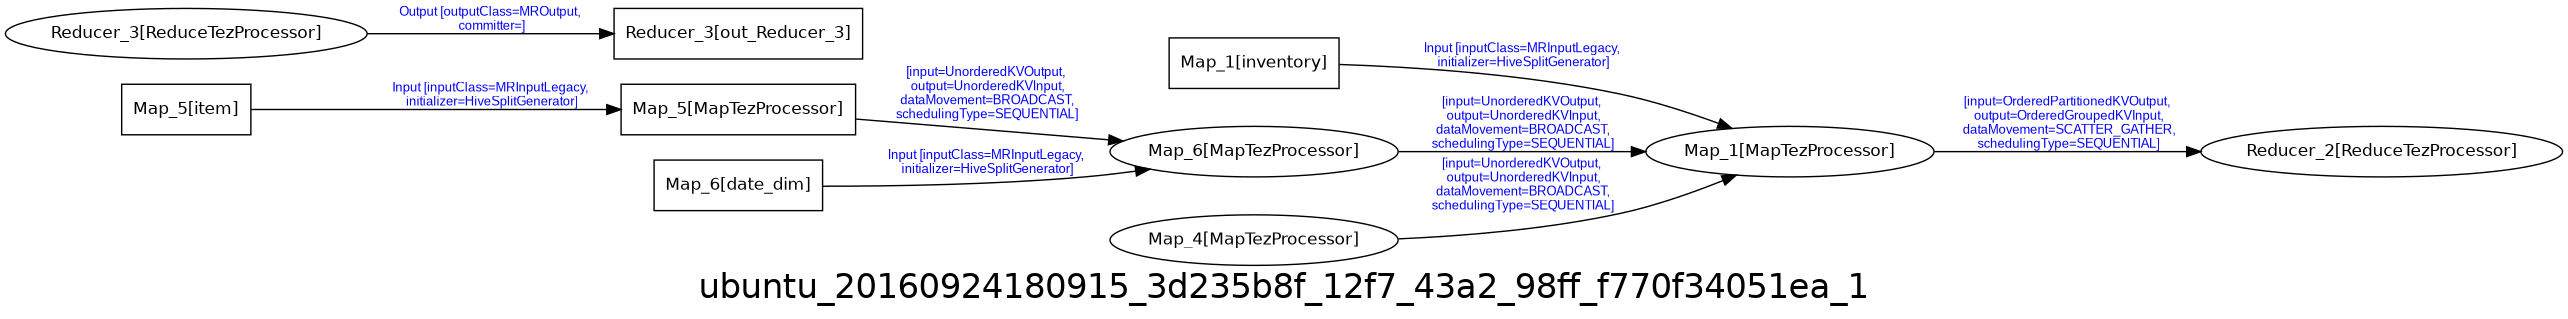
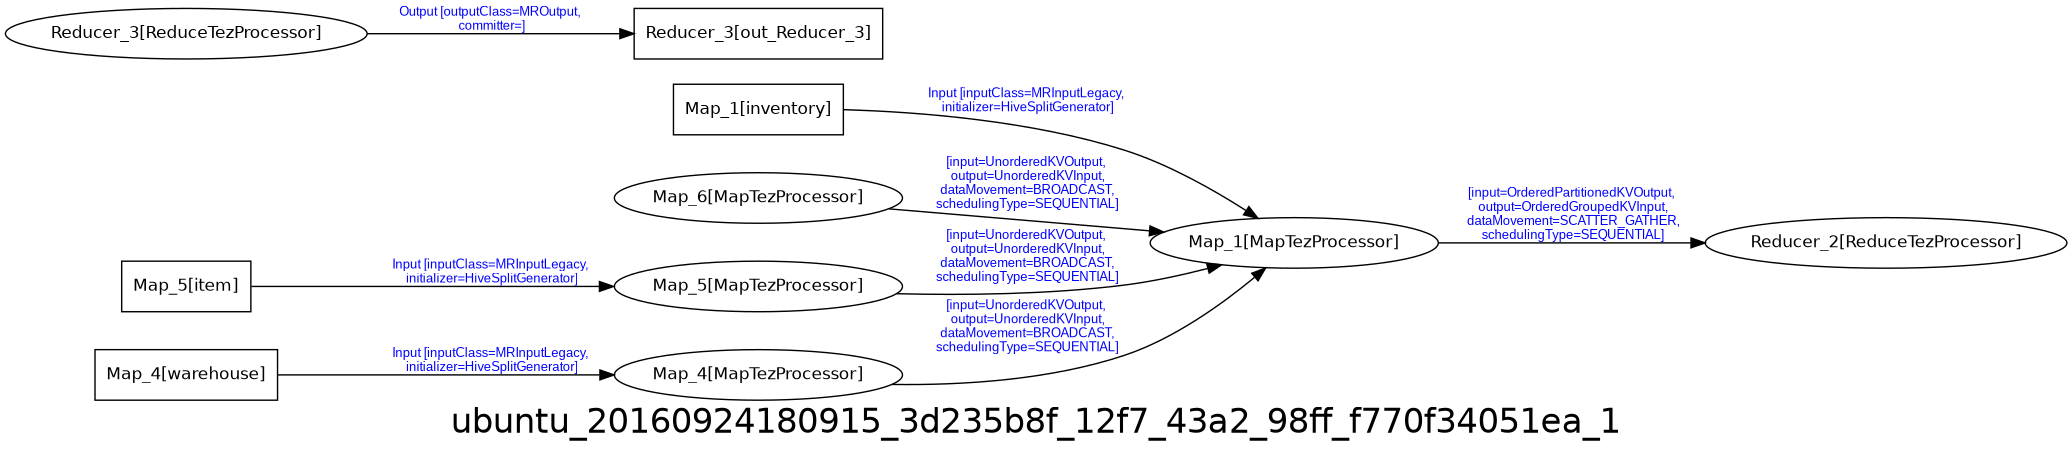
(738, 110) -> (758, 286)
(982, 129) -> (1053, 291)
(738, 185) -> none
none -> (186, 375)
